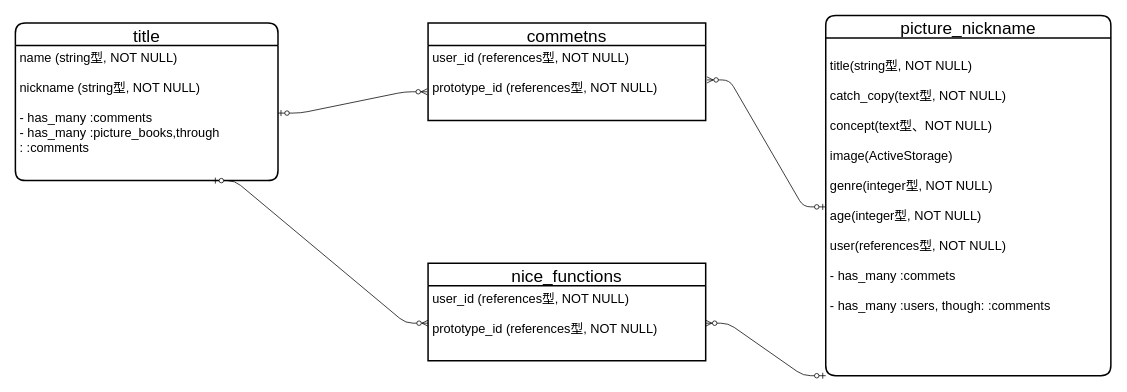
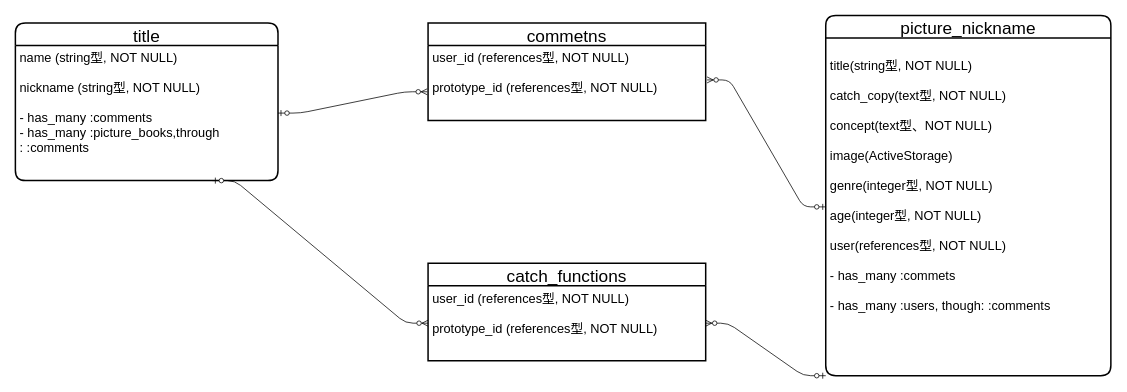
(566, 276) -> (566, 276)
